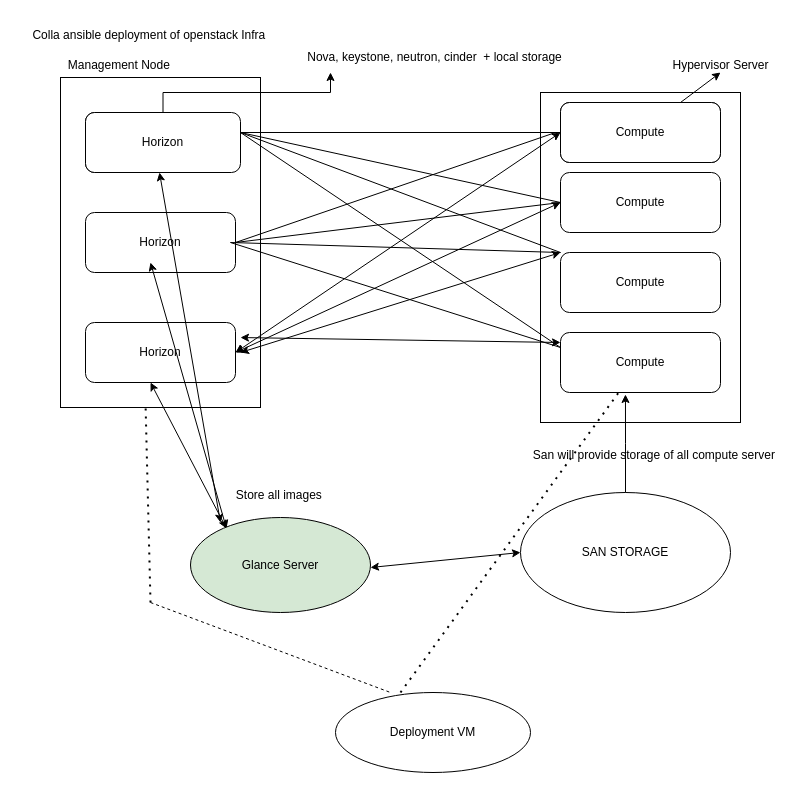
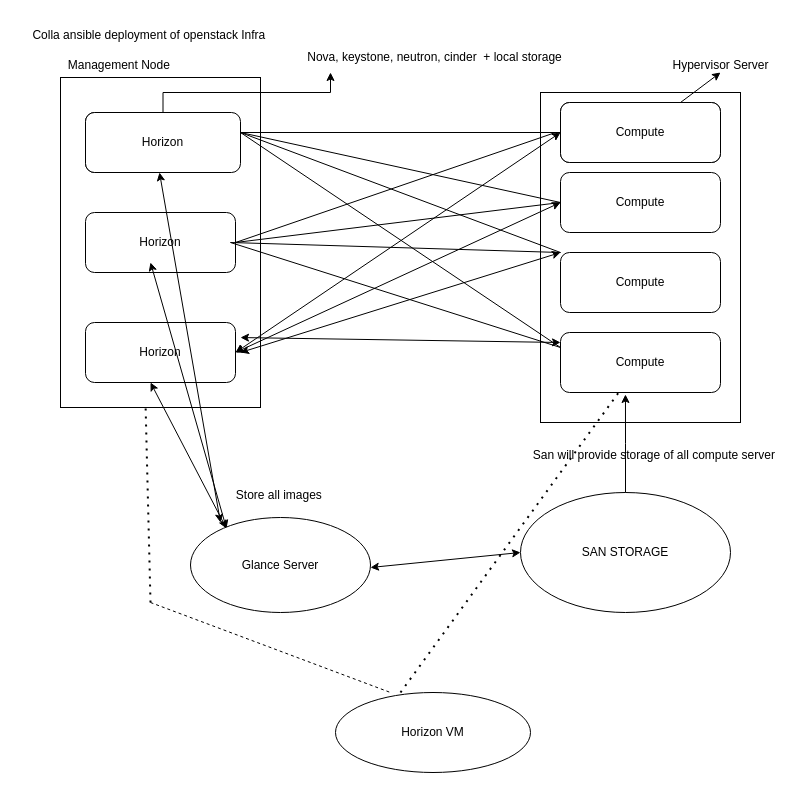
(281, 565) -> (281, 565)
(433, 733) -> (433, 733)
